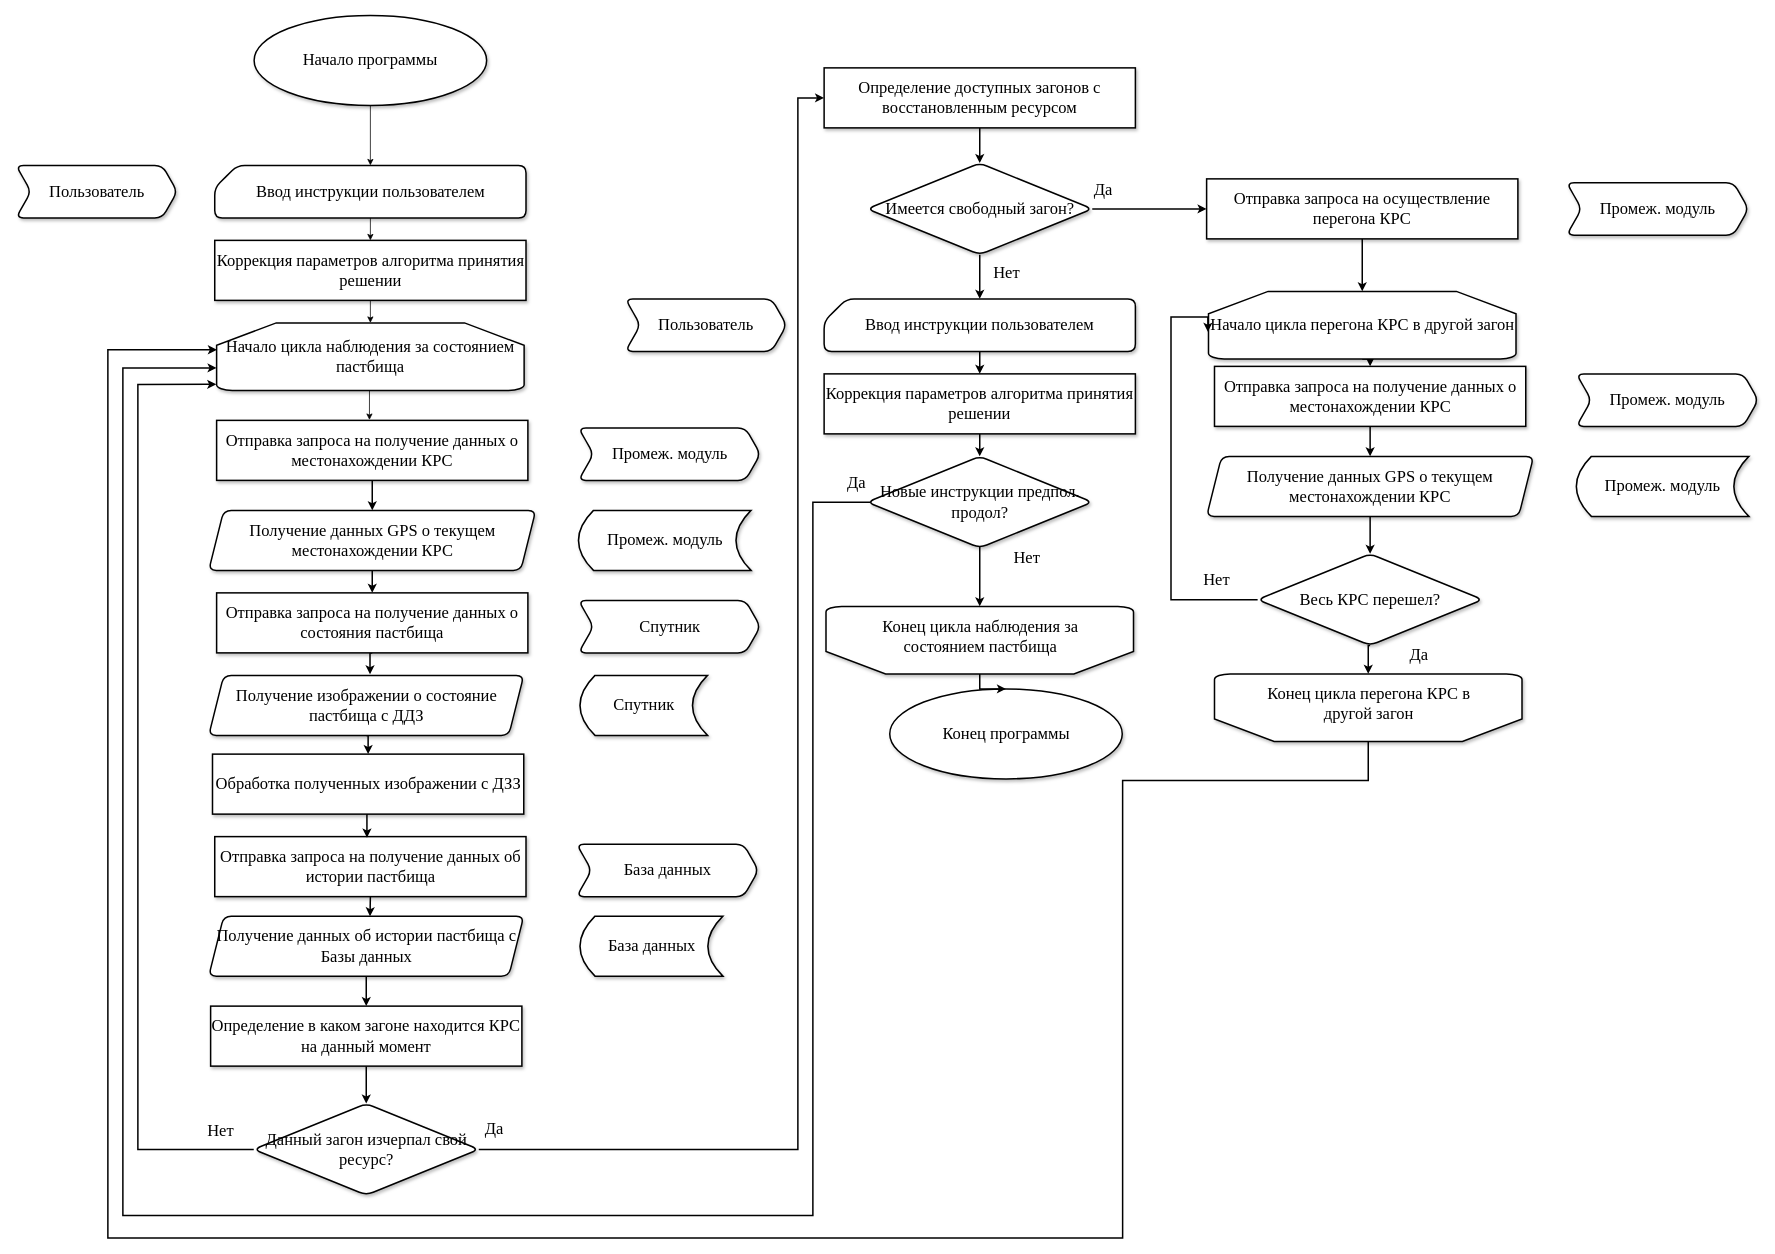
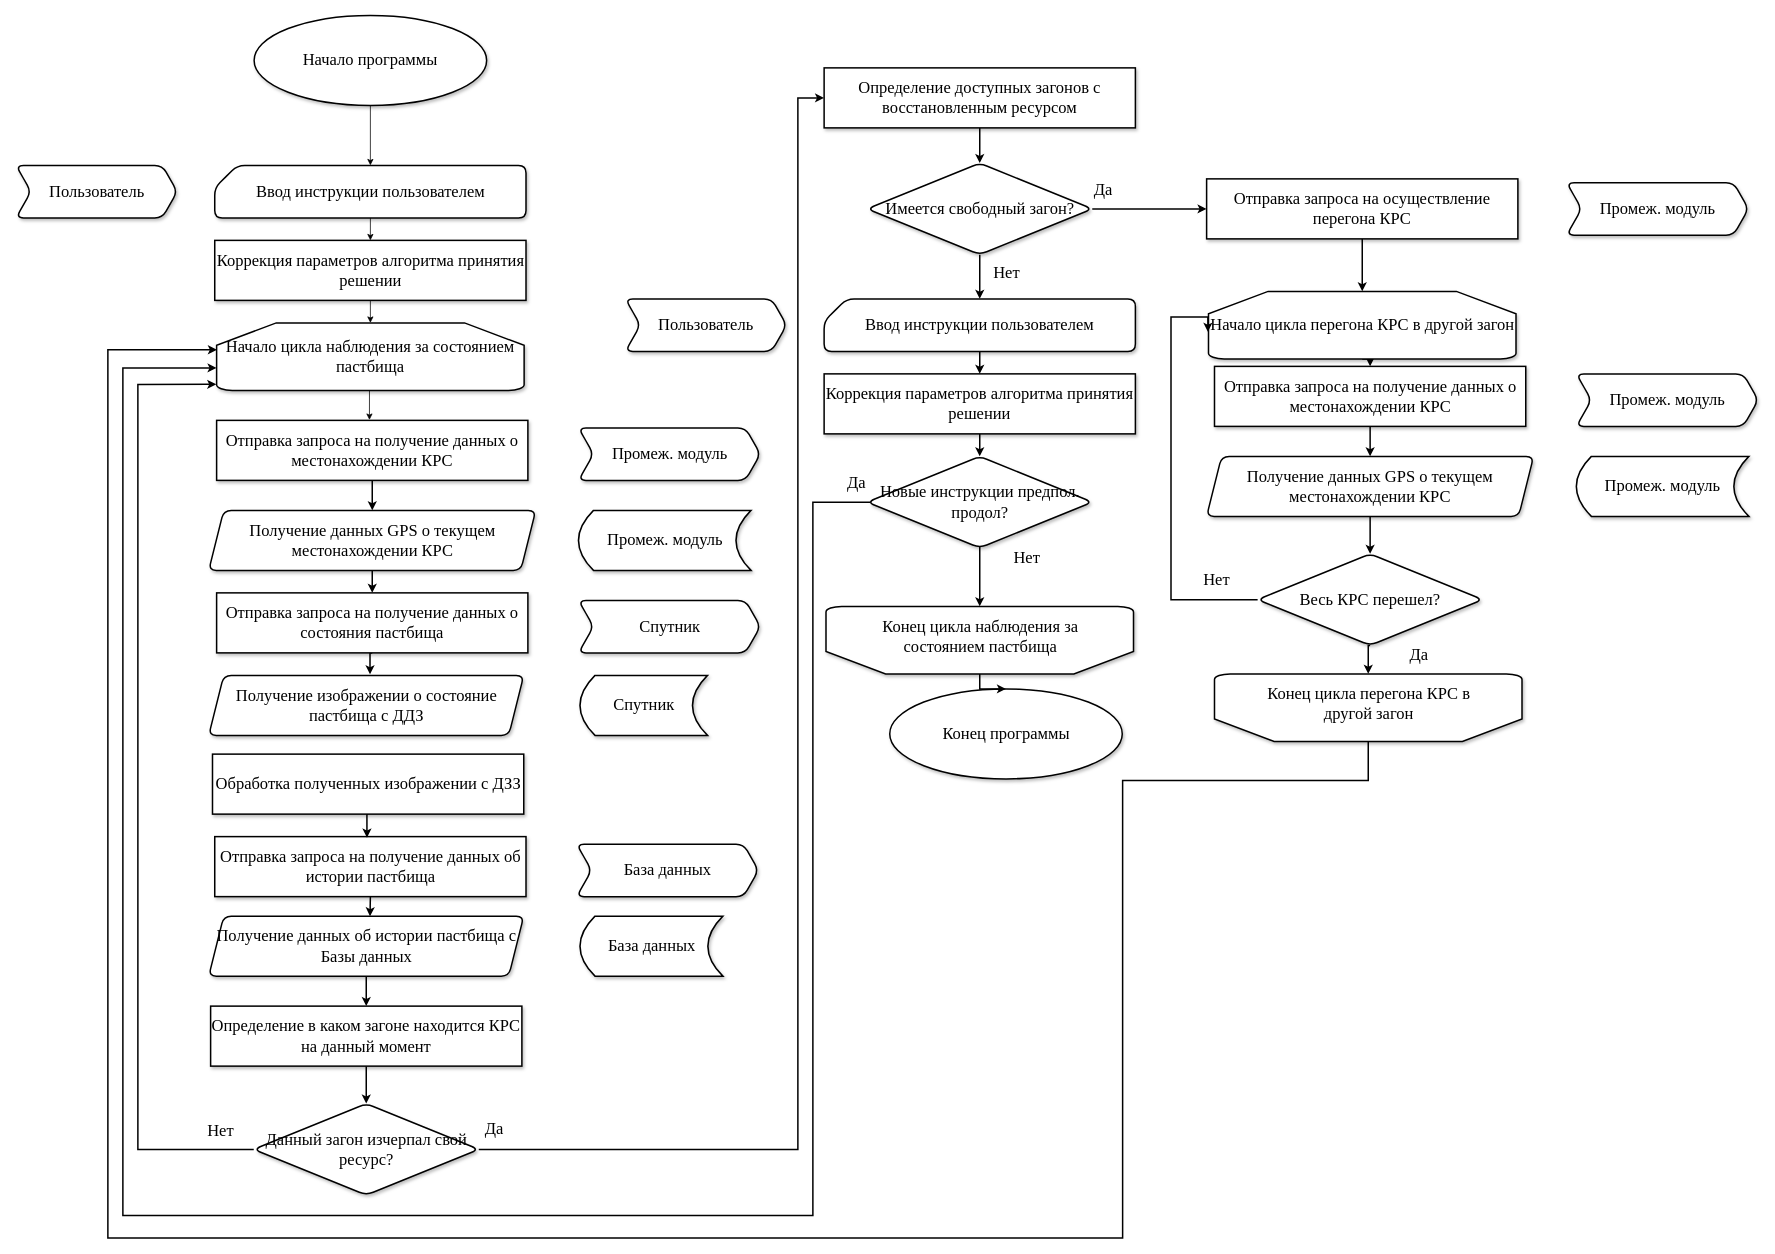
(368, 741) -> none
